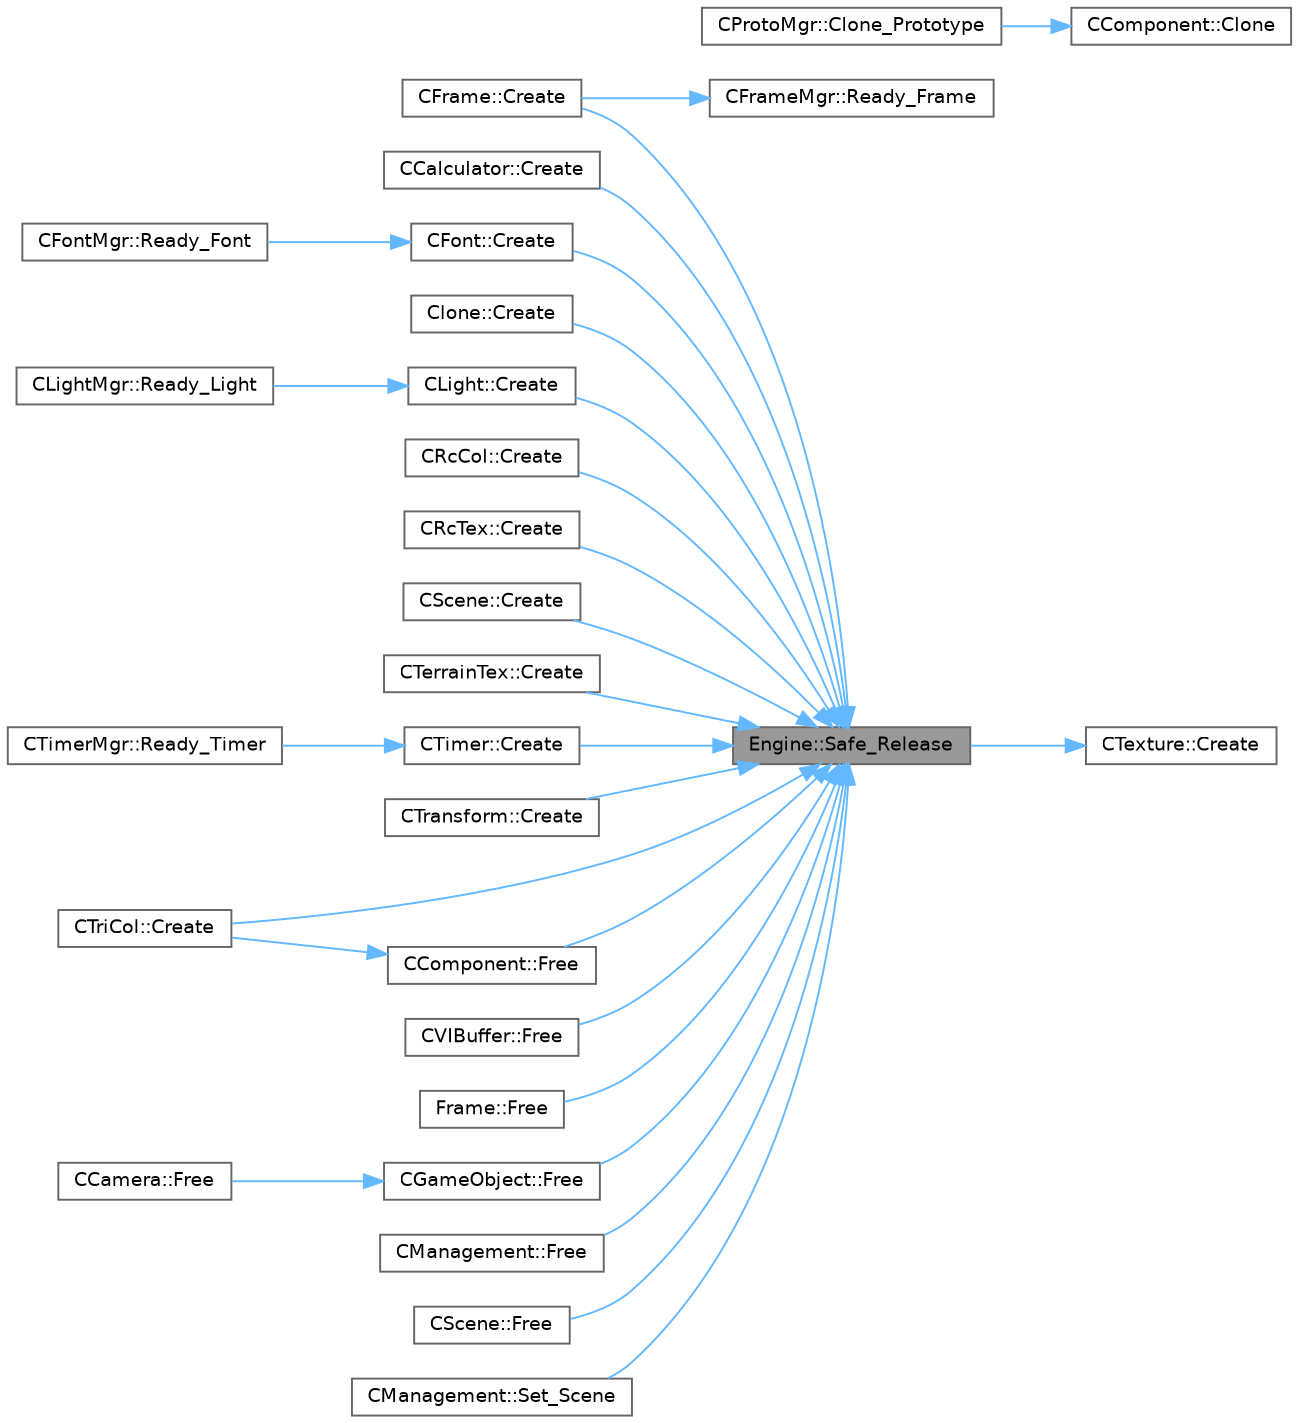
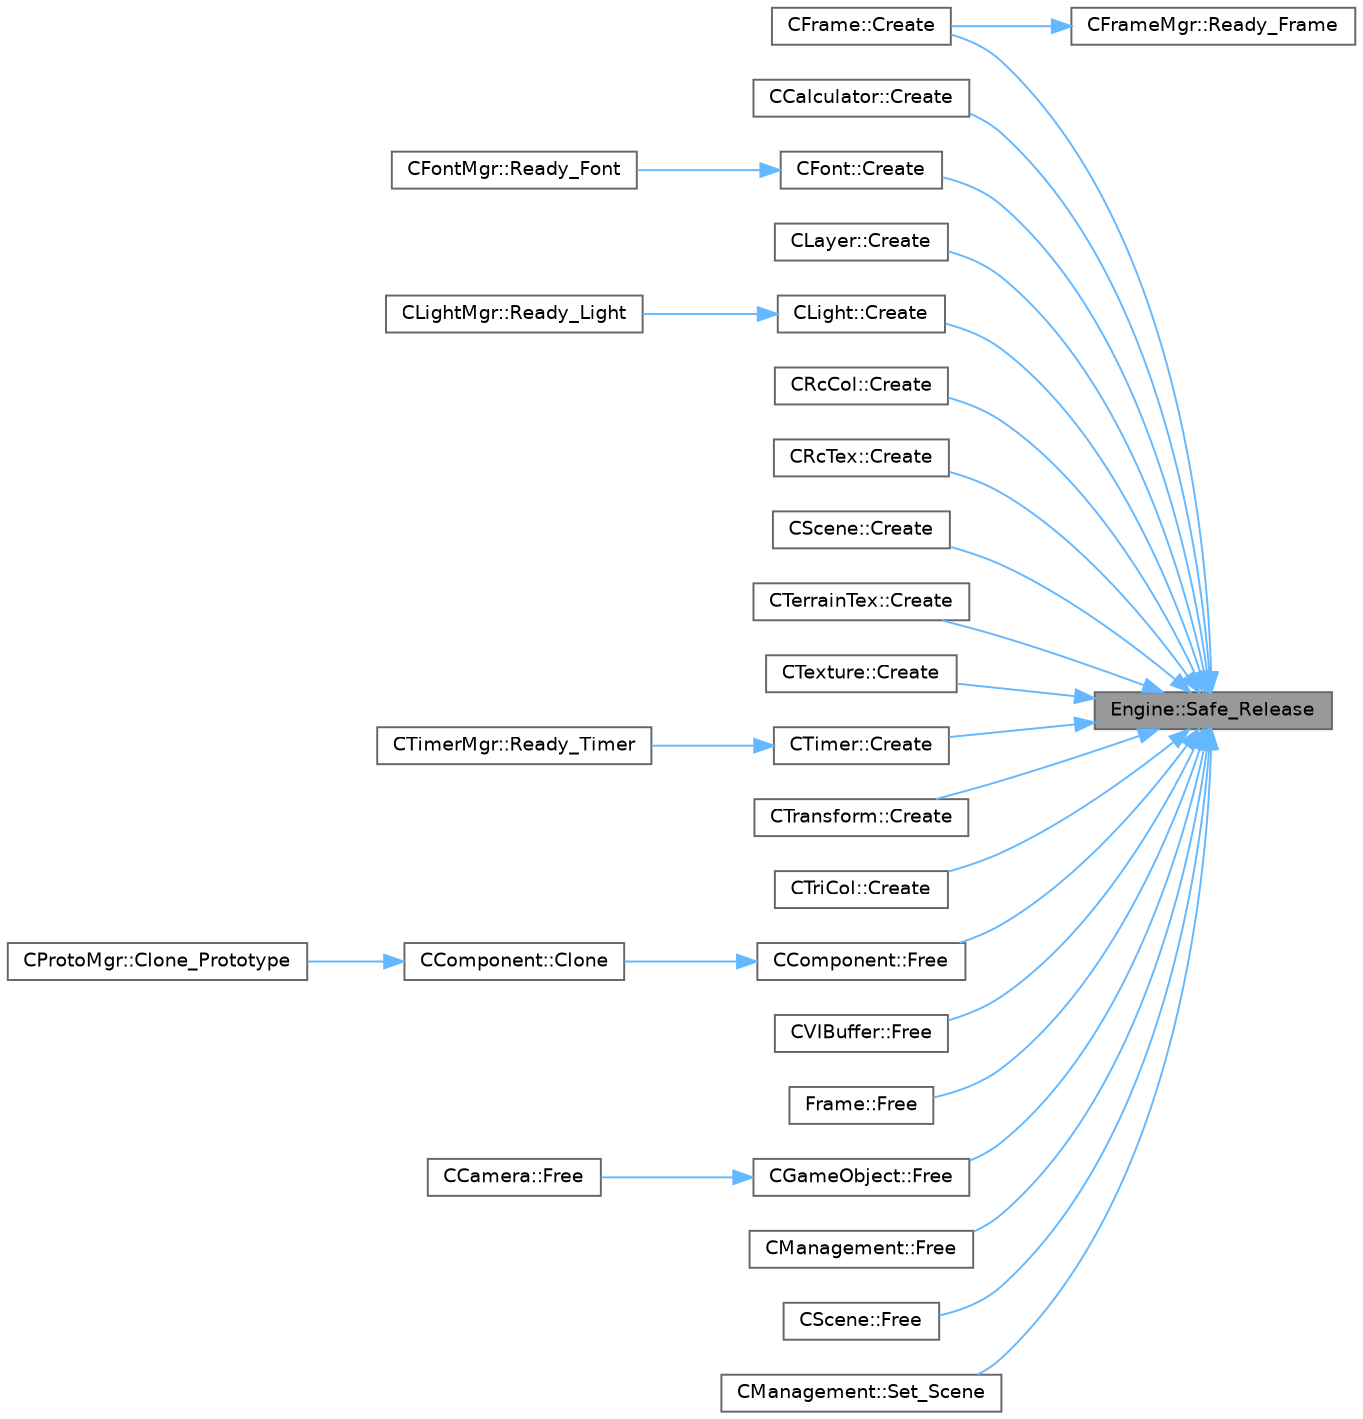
(492, 314) -> (861, 242)
(1018, 746) -> (1016, 690)
(300, 945) -> (681, 962)
